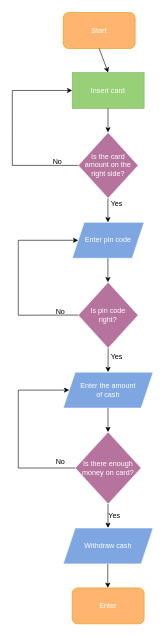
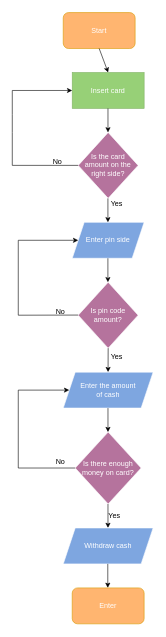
(108, 240) -> (108, 240)
(108, 315) -> (108, 315)
